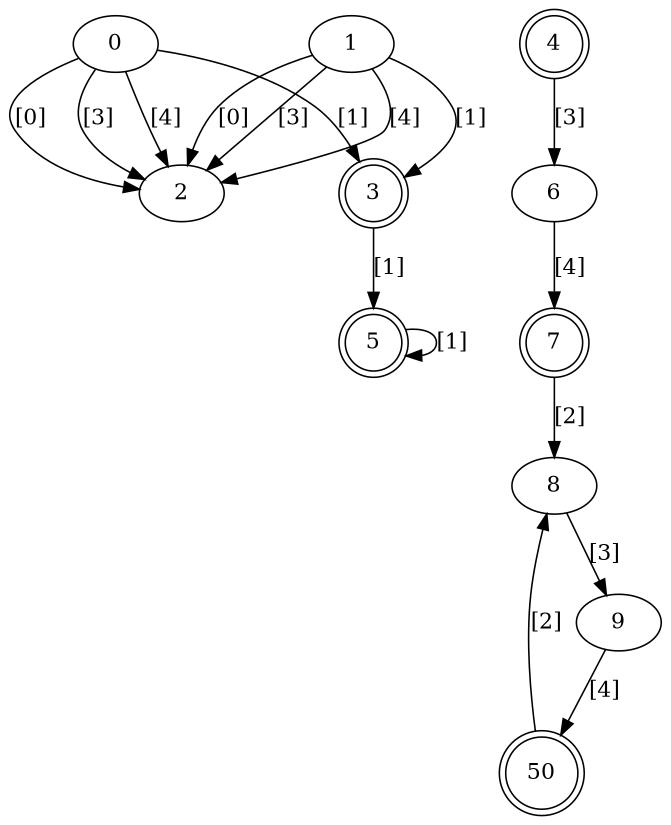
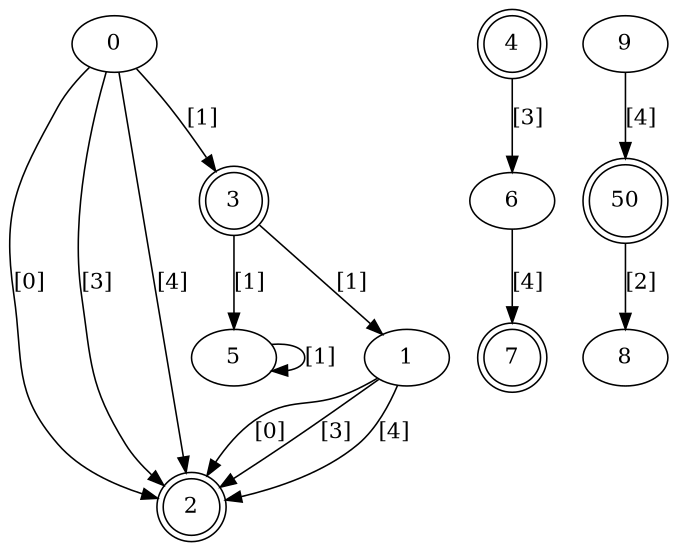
(451, 106) -> (315, 274)
(182, 193) -> (192, 507)
(374, 343) -> (234, 358)
(554, 409) -> none
(583, 547) -> none
